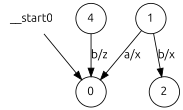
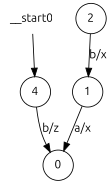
(157, 51) -> (90, 51)
(60, 53) -> (34, 51)
